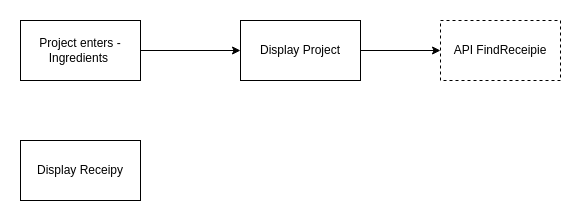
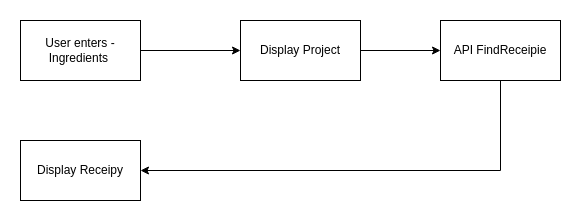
(81, 51) -> (81, 51)
(501, 51) -> (501, 51)
none -> (369, 171)
